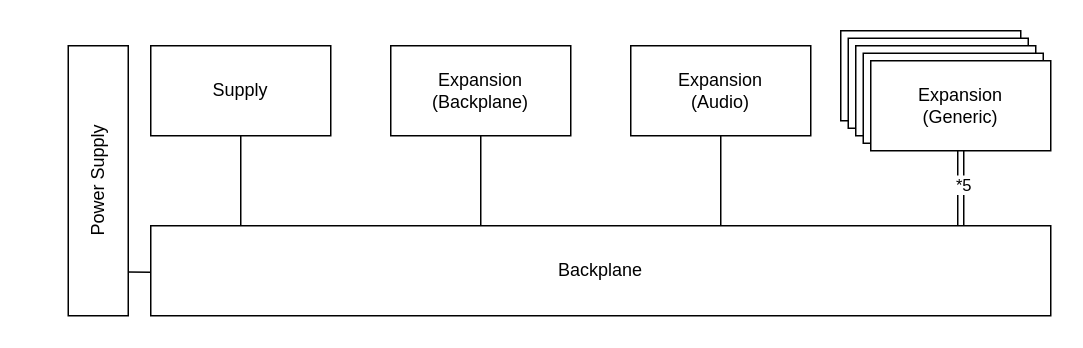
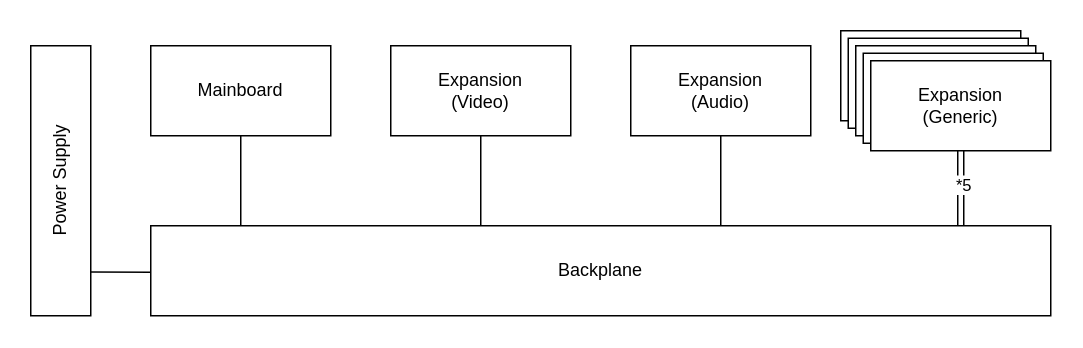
(241, 91) -> (241, 91)
(481, 91) -> (481, 91)
(98, 181) -> (61, 181)
